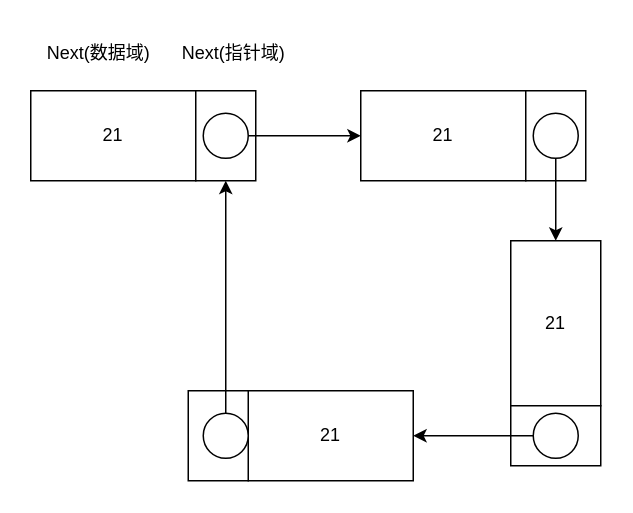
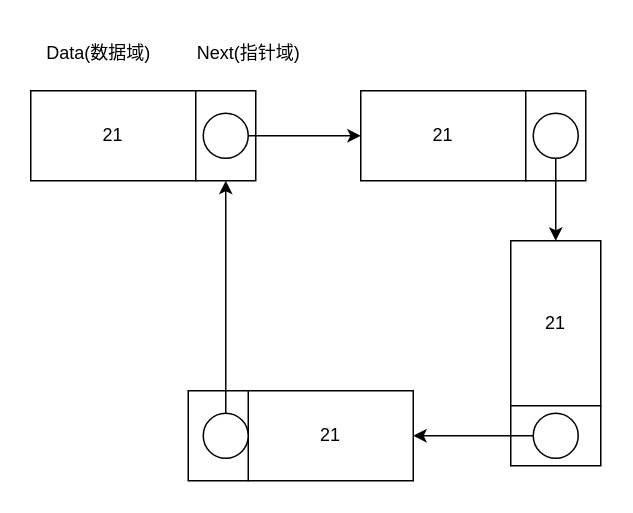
(99, 53) -> (99, 53)
(233, 53) -> (248, 53)
